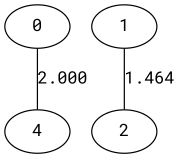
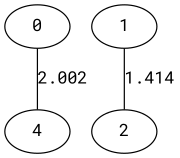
(63, 79) -> (63, 79)
(150, 79) -> (150, 79)
